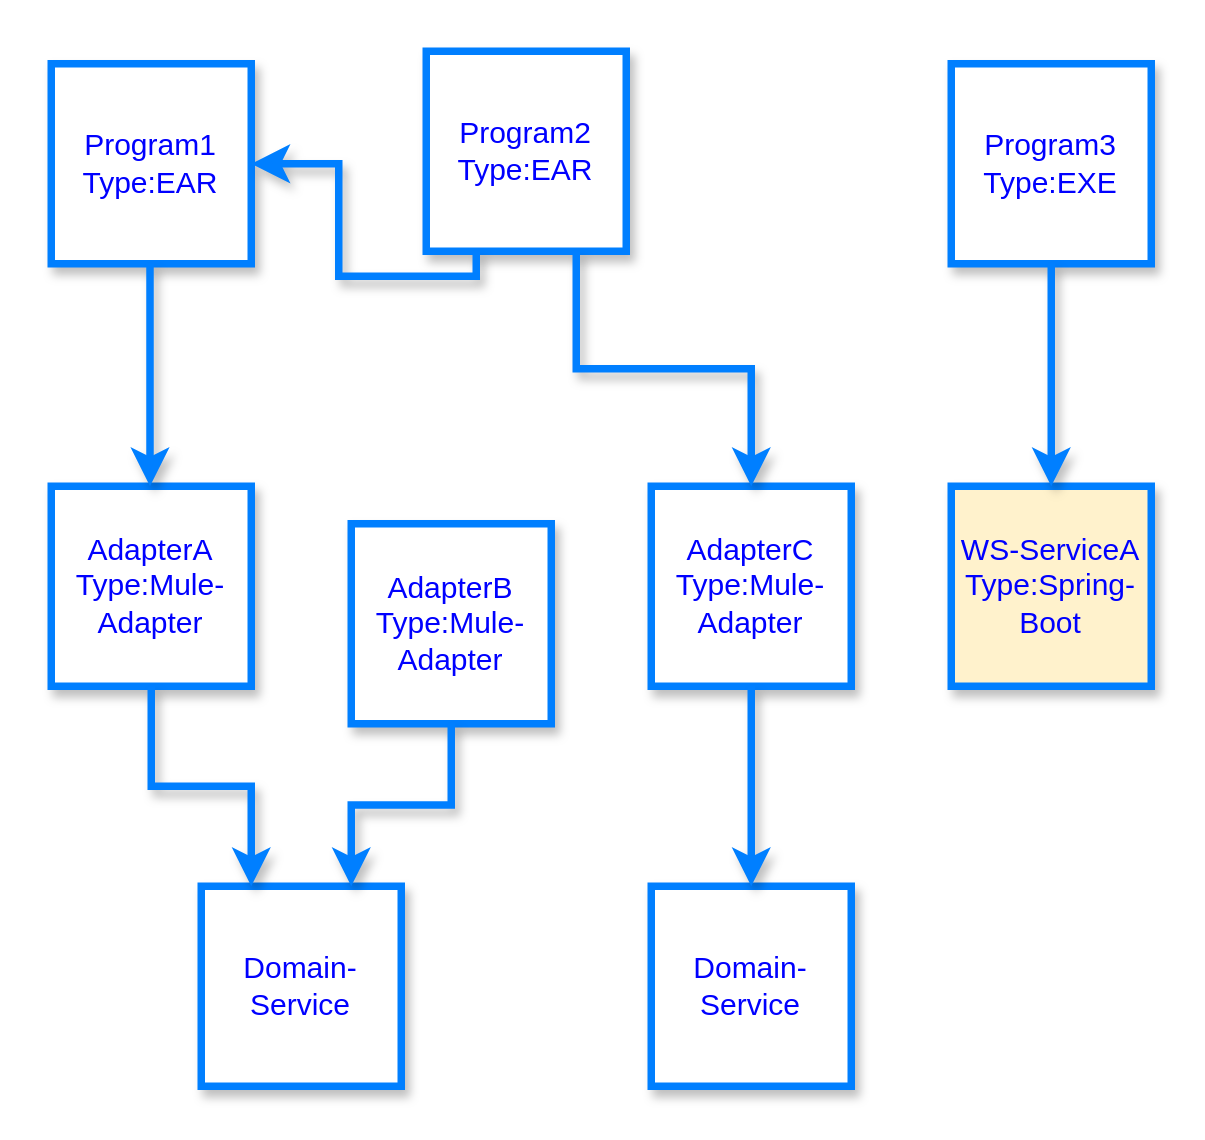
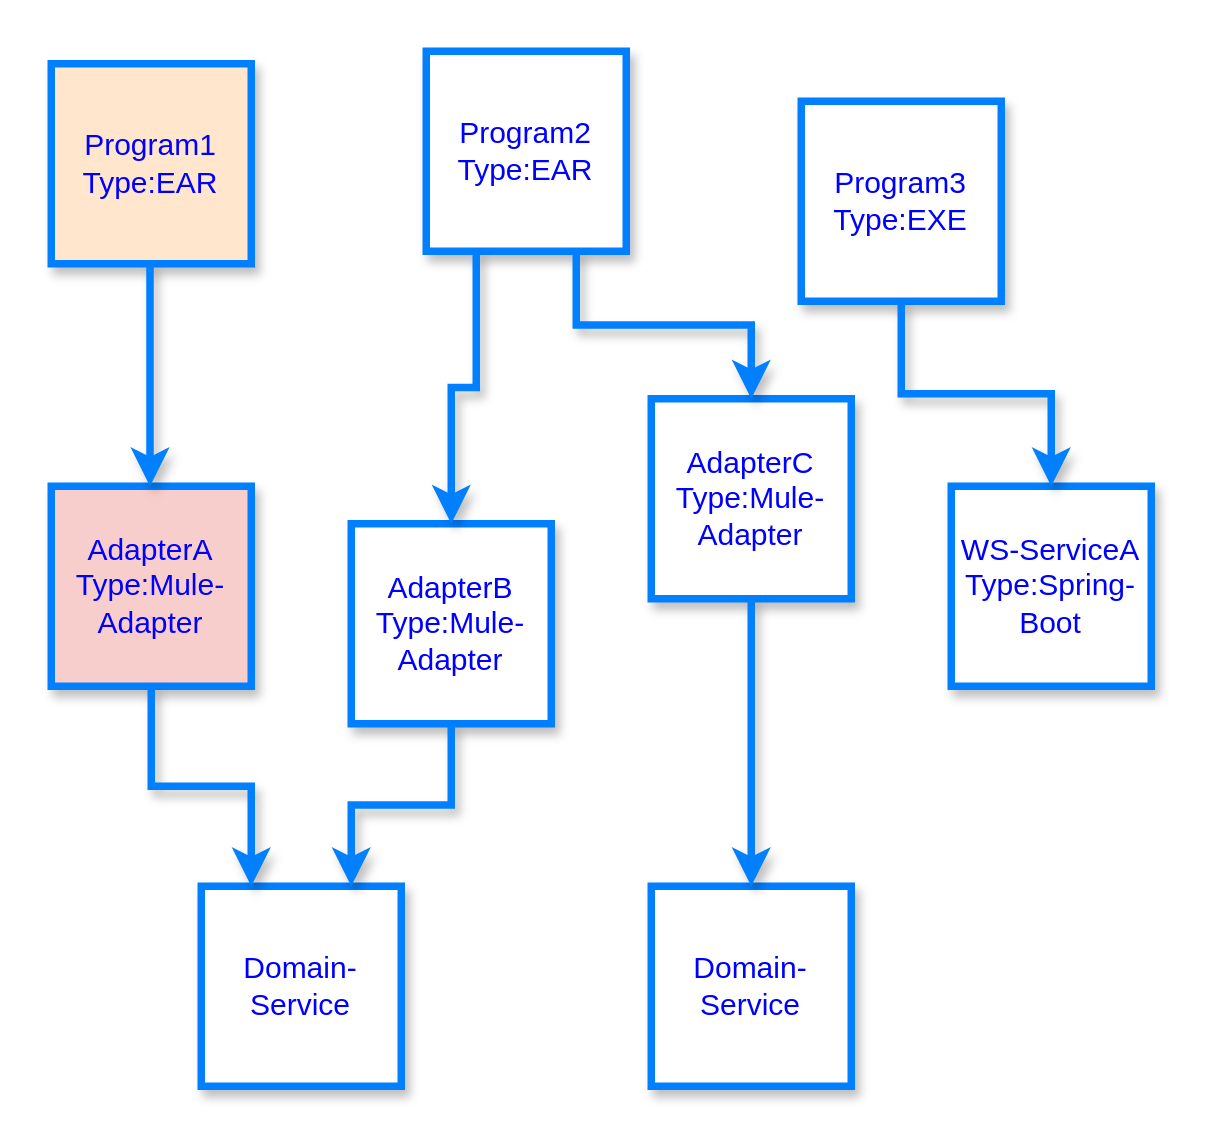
(151, 164) -> (151, 164)
(1051, 164) -> (901, 201)
(339, 256) -> (463, 388)
(151, 586) -> (151, 586)
(751, 586) -> (751, 499)
(1051, 586) -> (1051, 586)
